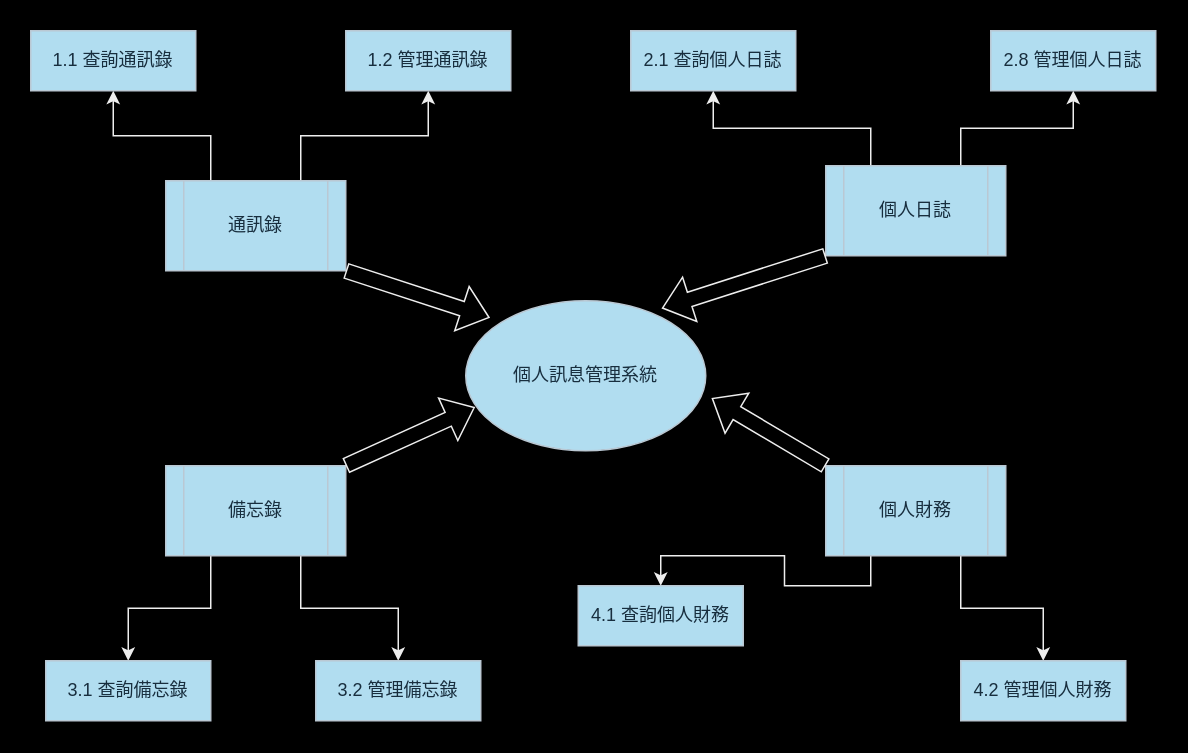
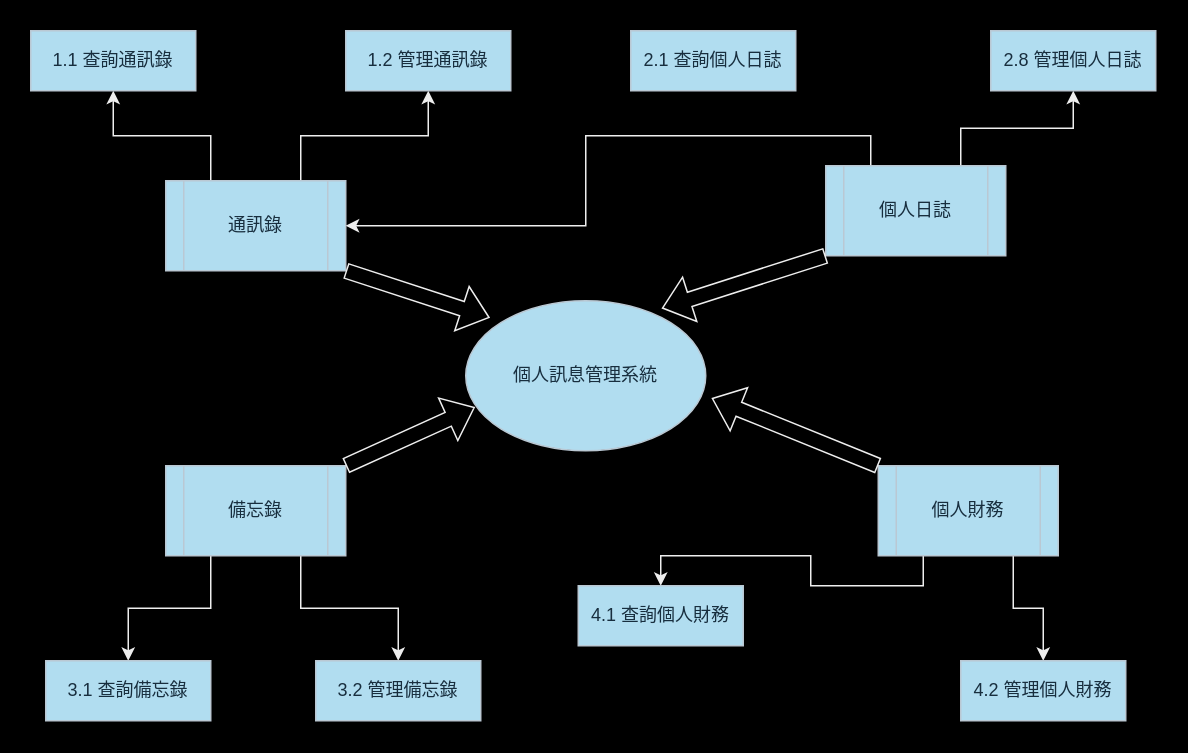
(783, 128) -> (586, 153)
(916, 511) -> (968, 511)
